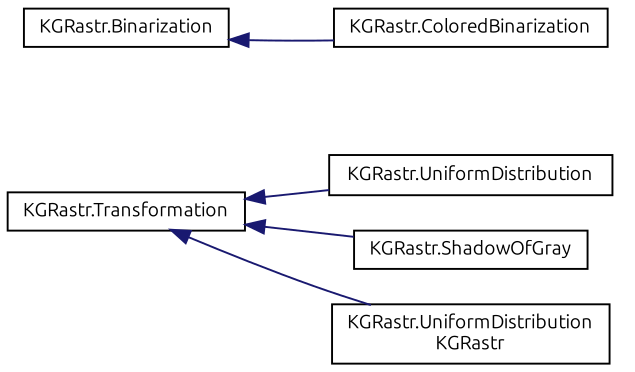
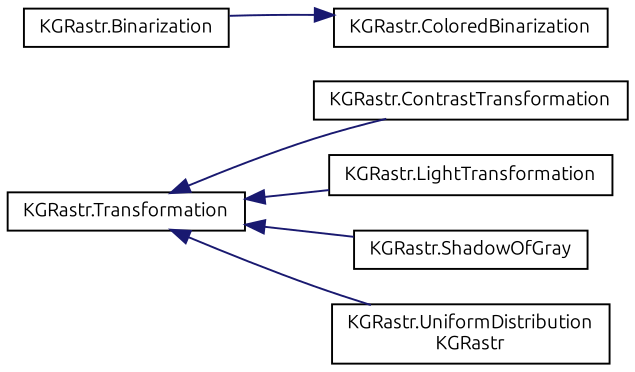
(292, 41) -> (272, 15)
none -> (471, 100)
(471, 175) -> (471, 175)
